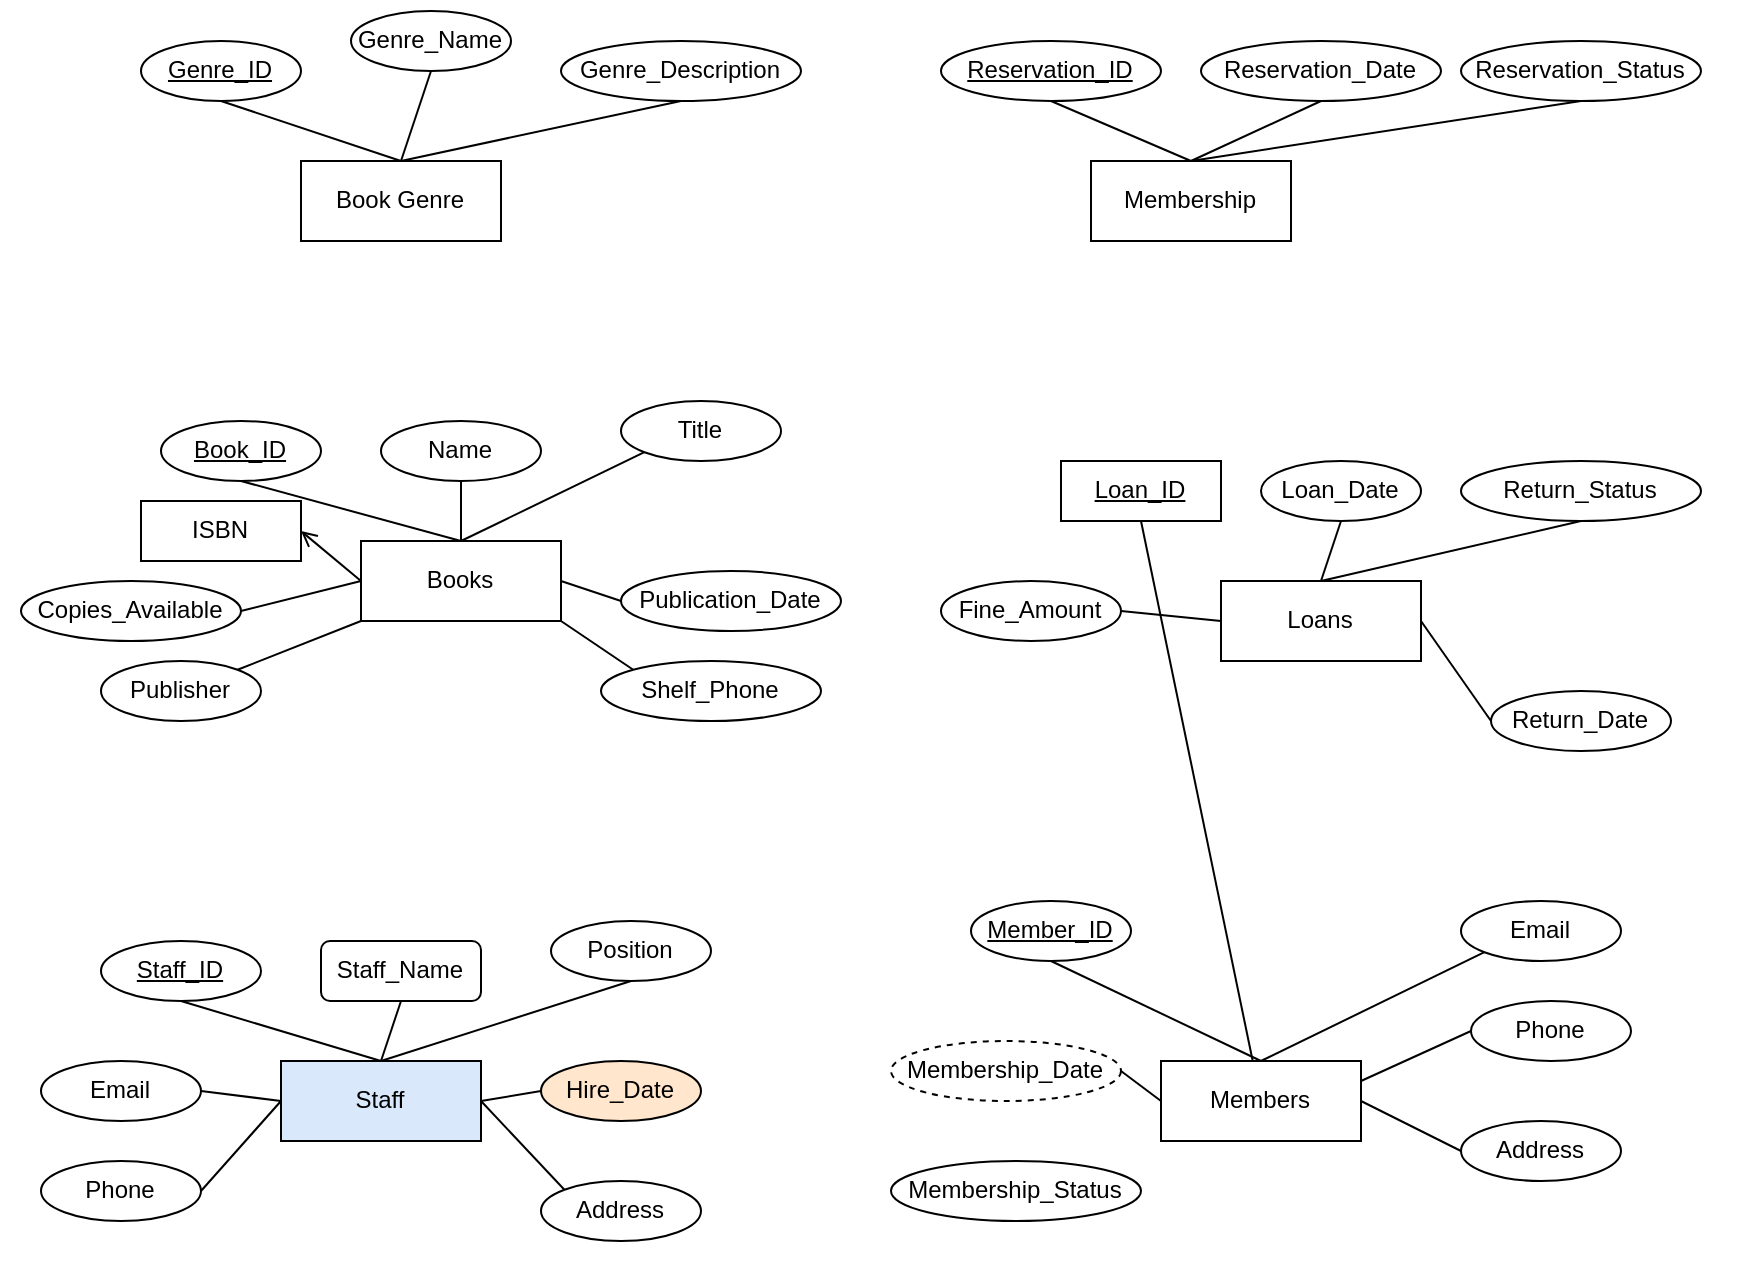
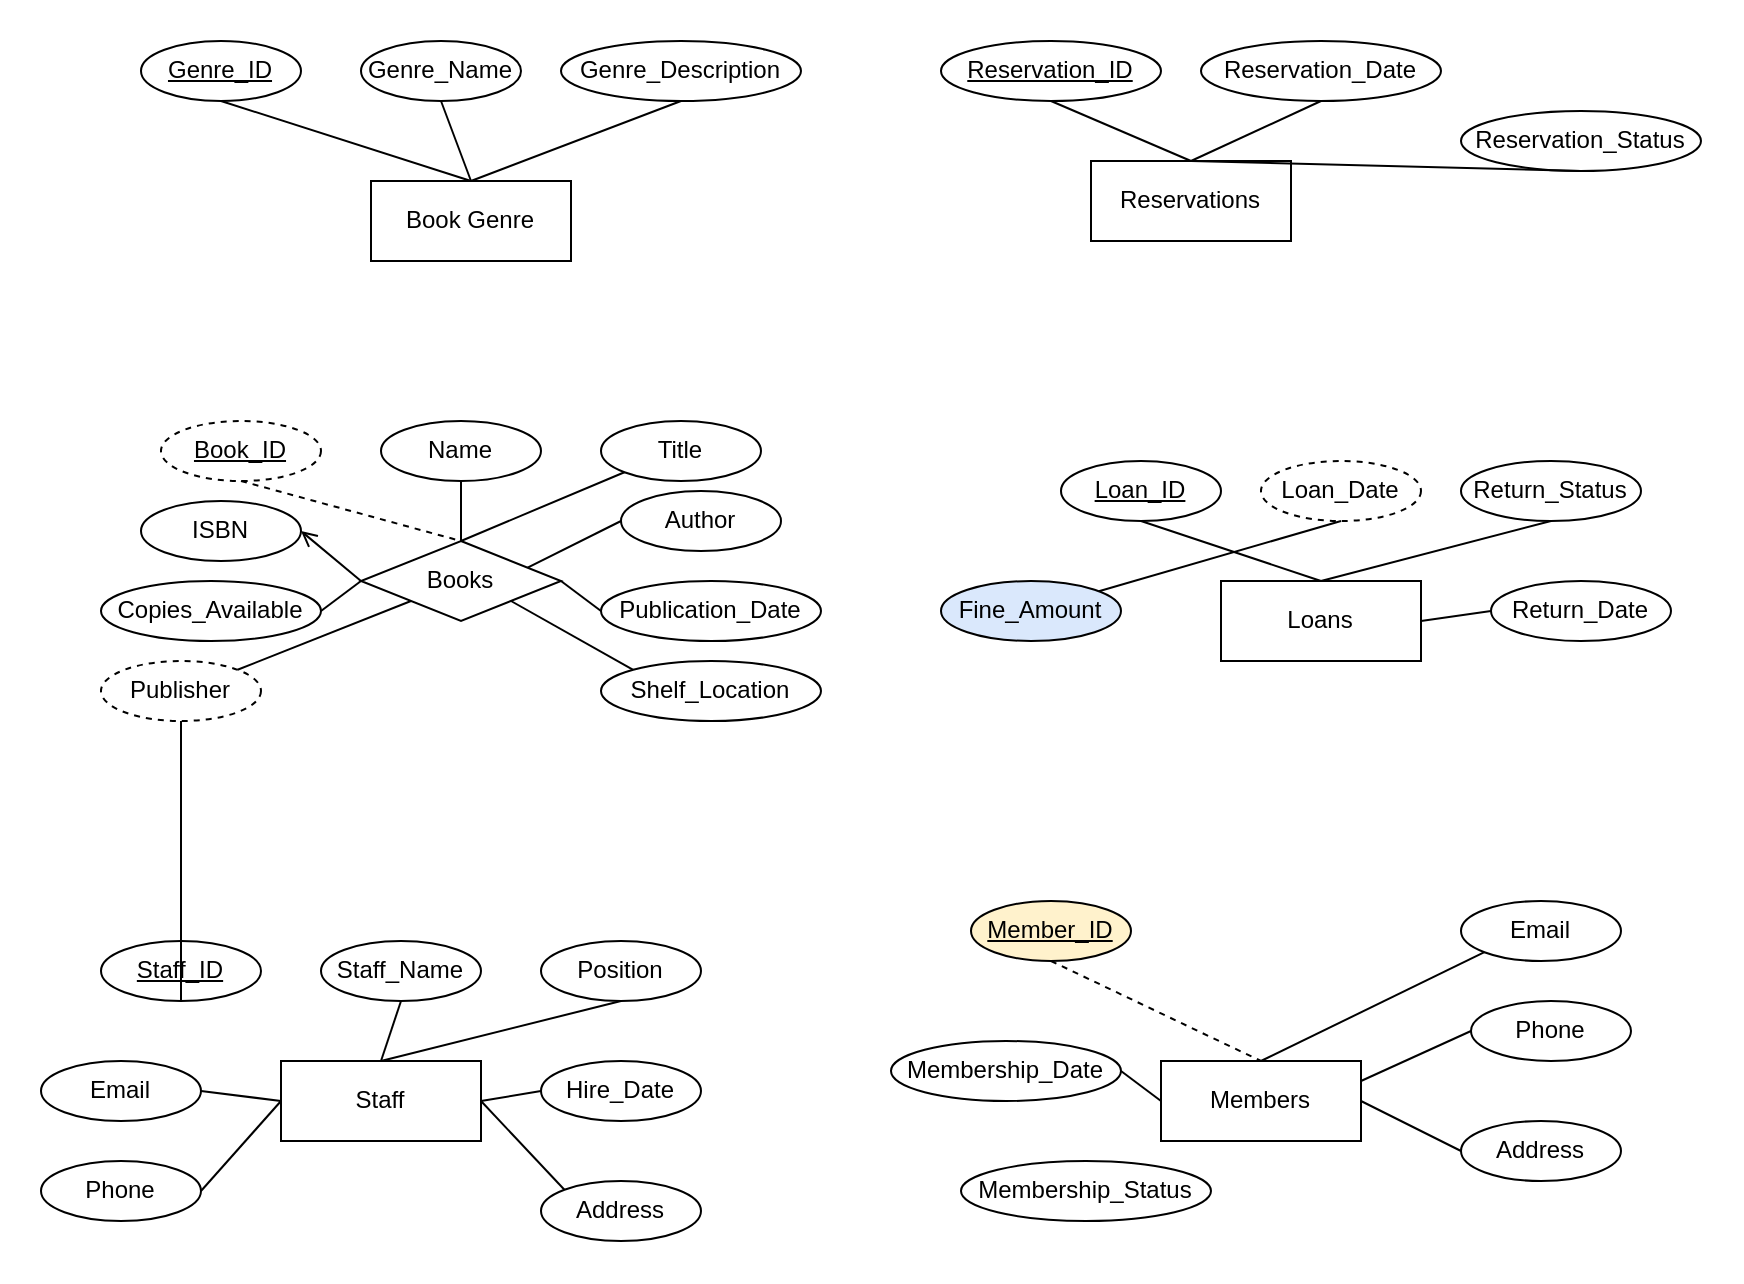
(431, 41) -> (441, 71)
(1581, 71) -> (1581, 141)
(401, 201) -> (471, 221)
(1191, 201) -> (1191, 201)
(701, 431) -> (681, 451)
(241, 451) -> (241, 451)
(1141, 491) -> (1141, 491)
(1341, 491) -> (1341, 491)
(1581, 491) -> (1551, 491)
(349, 510) -> (349, 510)
none -> (701, 521)
(221, 531) -> (221, 531)
none -> (574, 544)
(1332, 549) -> (1164, 572)
(461, 581) -> (461, 581)
(731, 601) -> (711, 611)
(131, 611) -> (211, 611)
(1031, 611) -> (1031, 611)
(1171, 616) -> none
(181, 691) -> (181, 691)
(711, 691) -> (711, 691)
(1581, 721) -> (1581, 611)
(1196, 787) -> (1184, 535)
(1051, 931) -> (1051, 931)
(631, 951) -> (621, 971)
(401, 971) -> (401, 971)
(1156, 1011) -> (1156, 1011)
(280, 1031) -> (181, 861)
(1006, 1071) -> (1006, 1071)
(621, 1091) -> (621, 1091)
(381, 1101) -> (381, 1101)
(1016, 1191) -> (1086, 1191)
